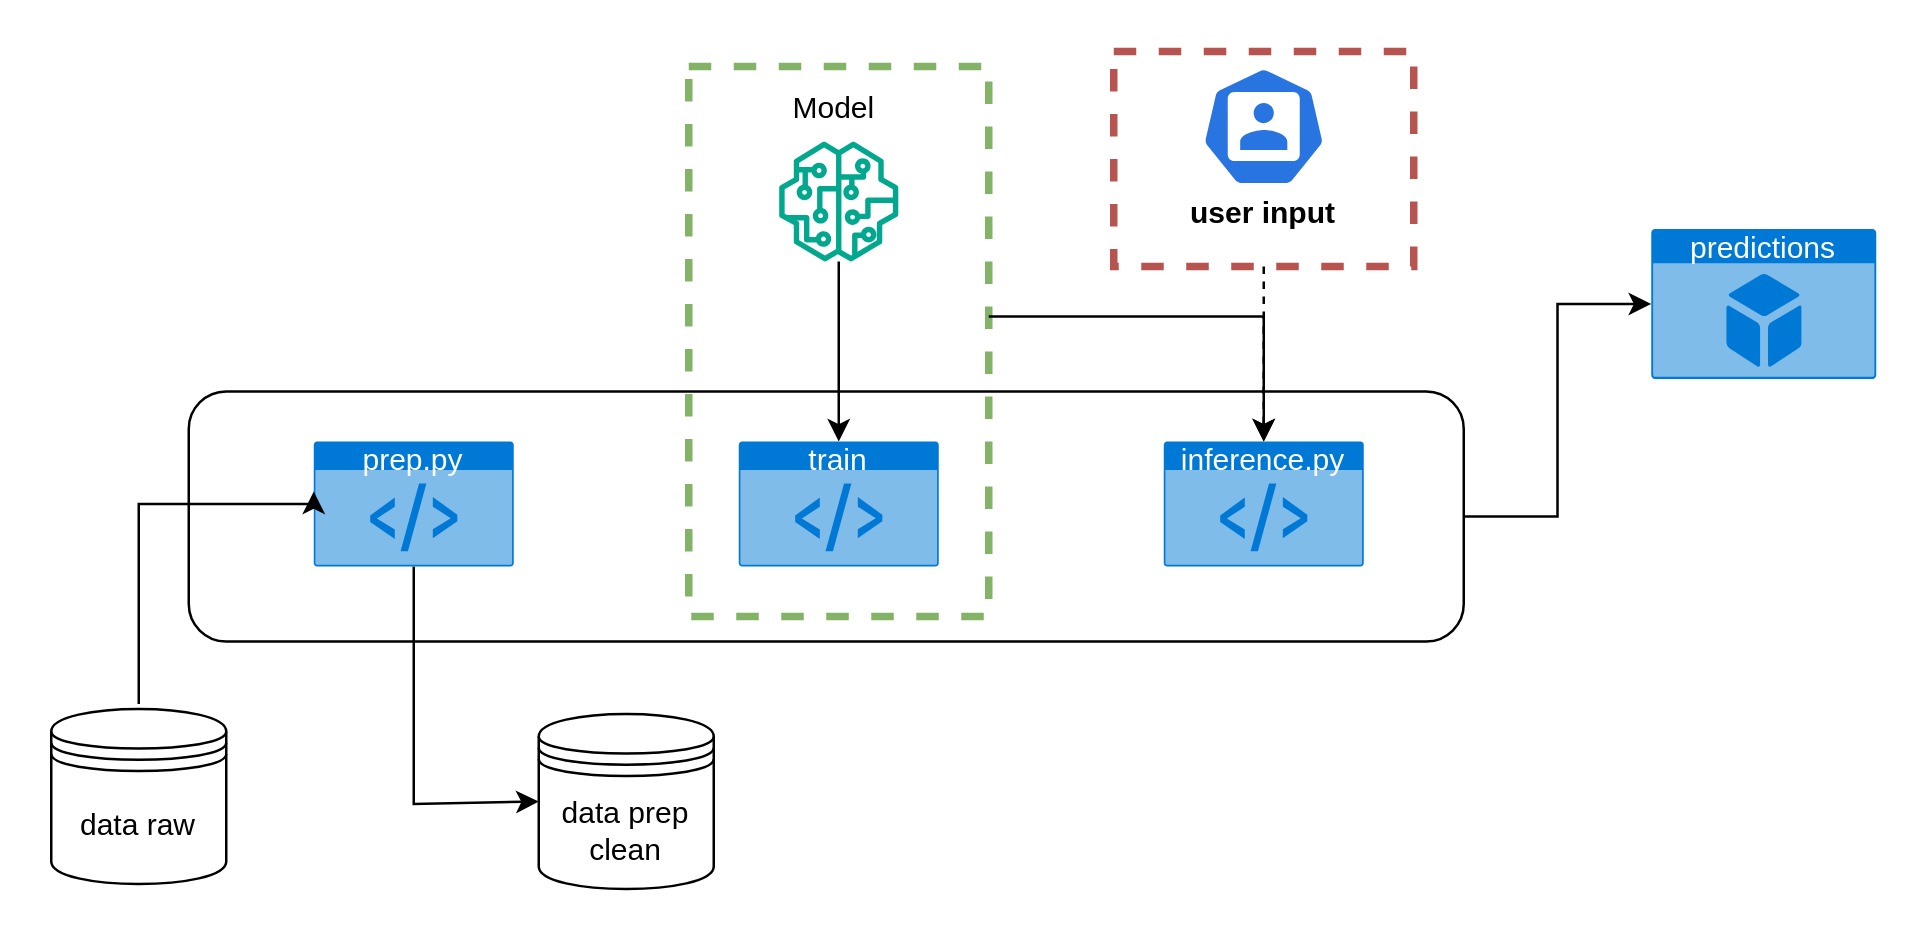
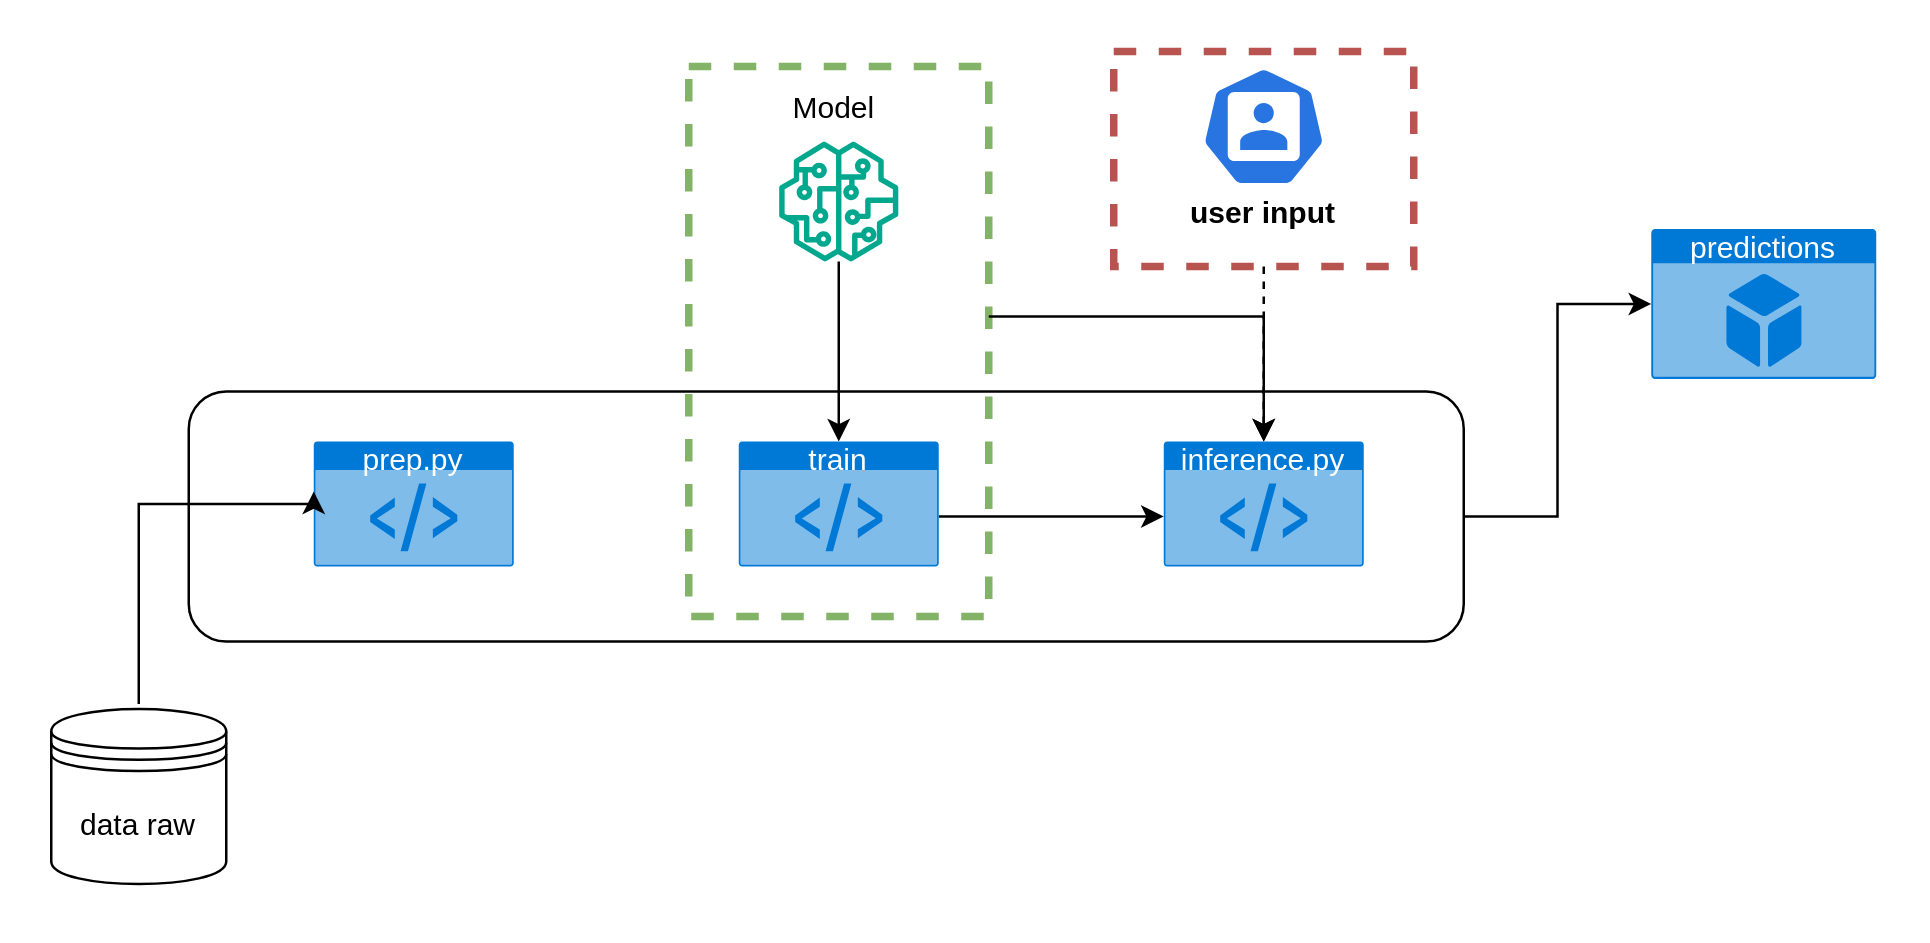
none -> (1043, 516)
(414, 740) -> none
(626, 801) -> none
